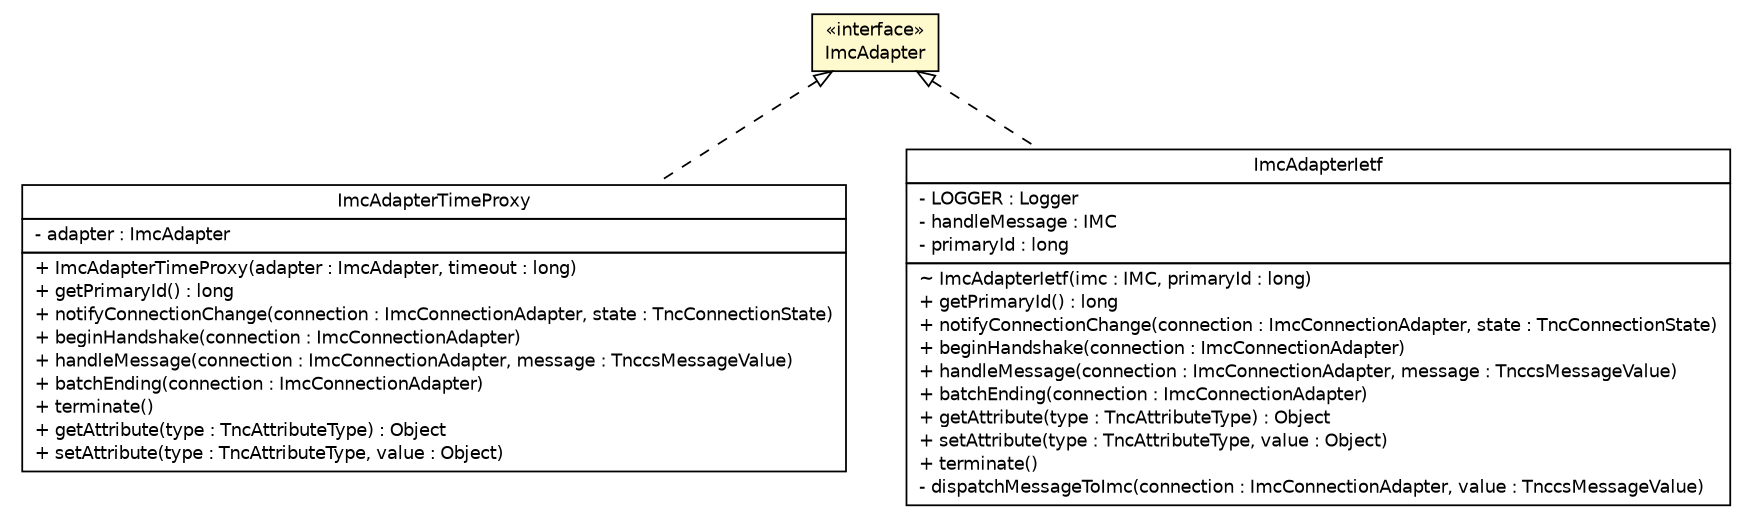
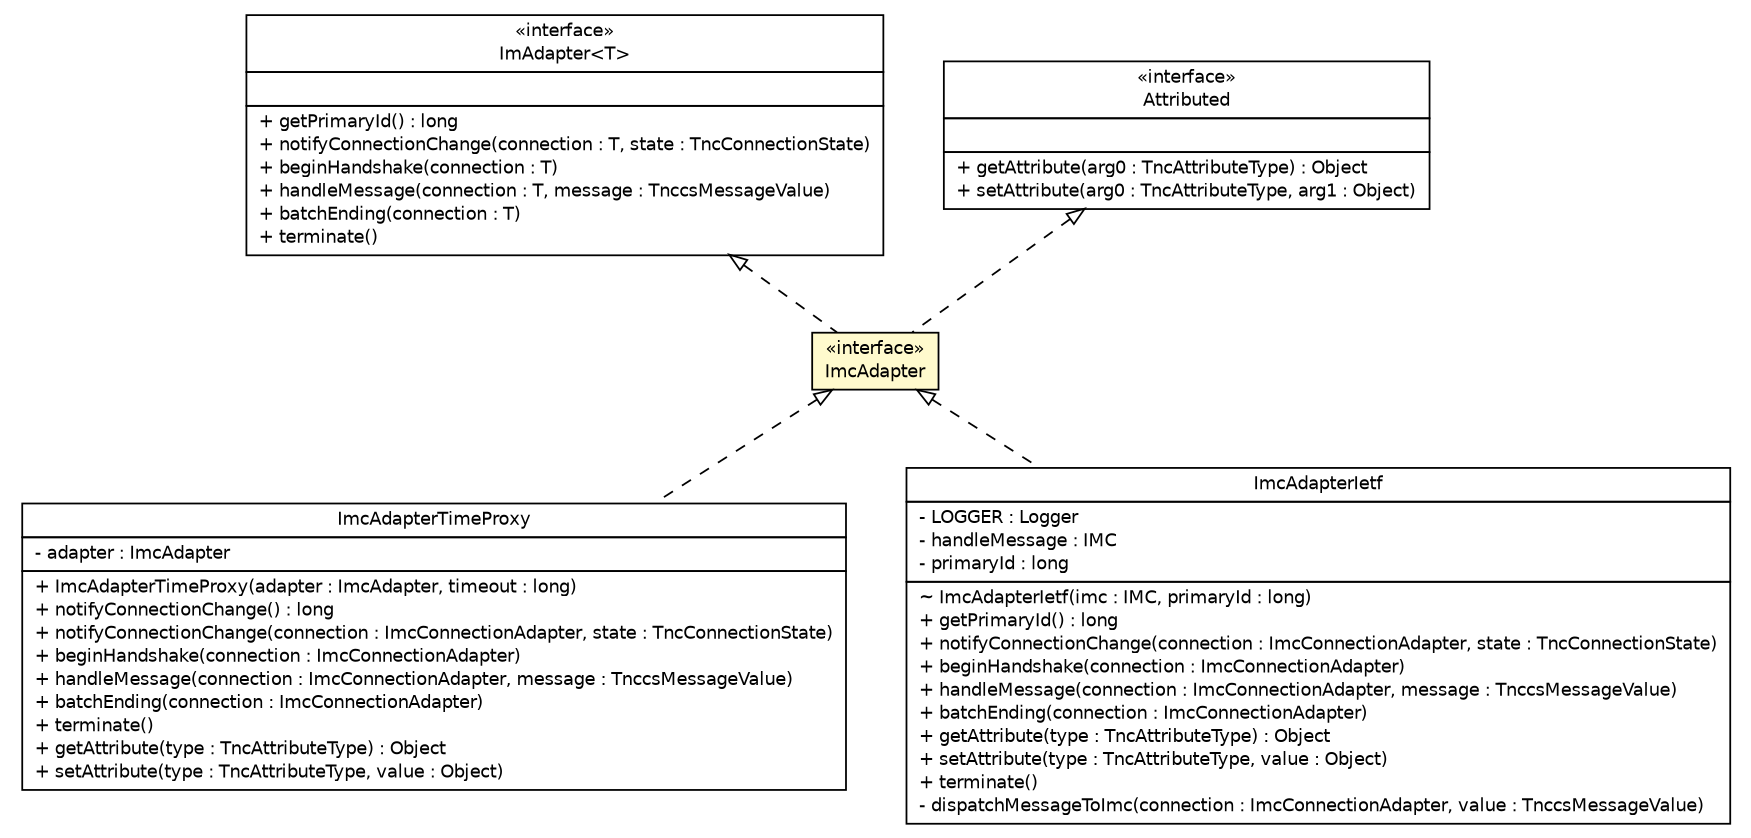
none -> (565, 134)
none -> (1186, 134)
(134, 292) -> (185, 610)
